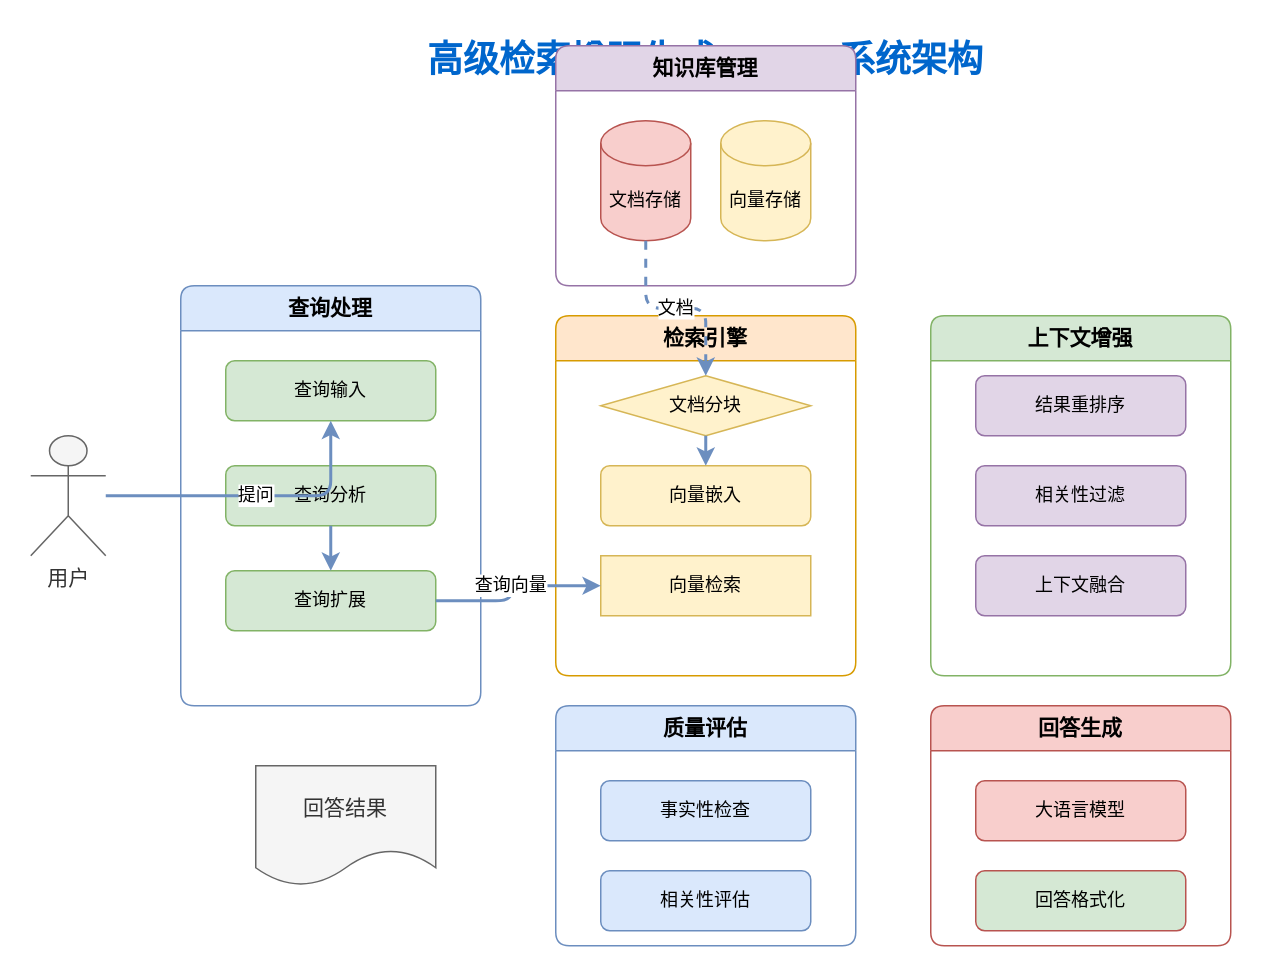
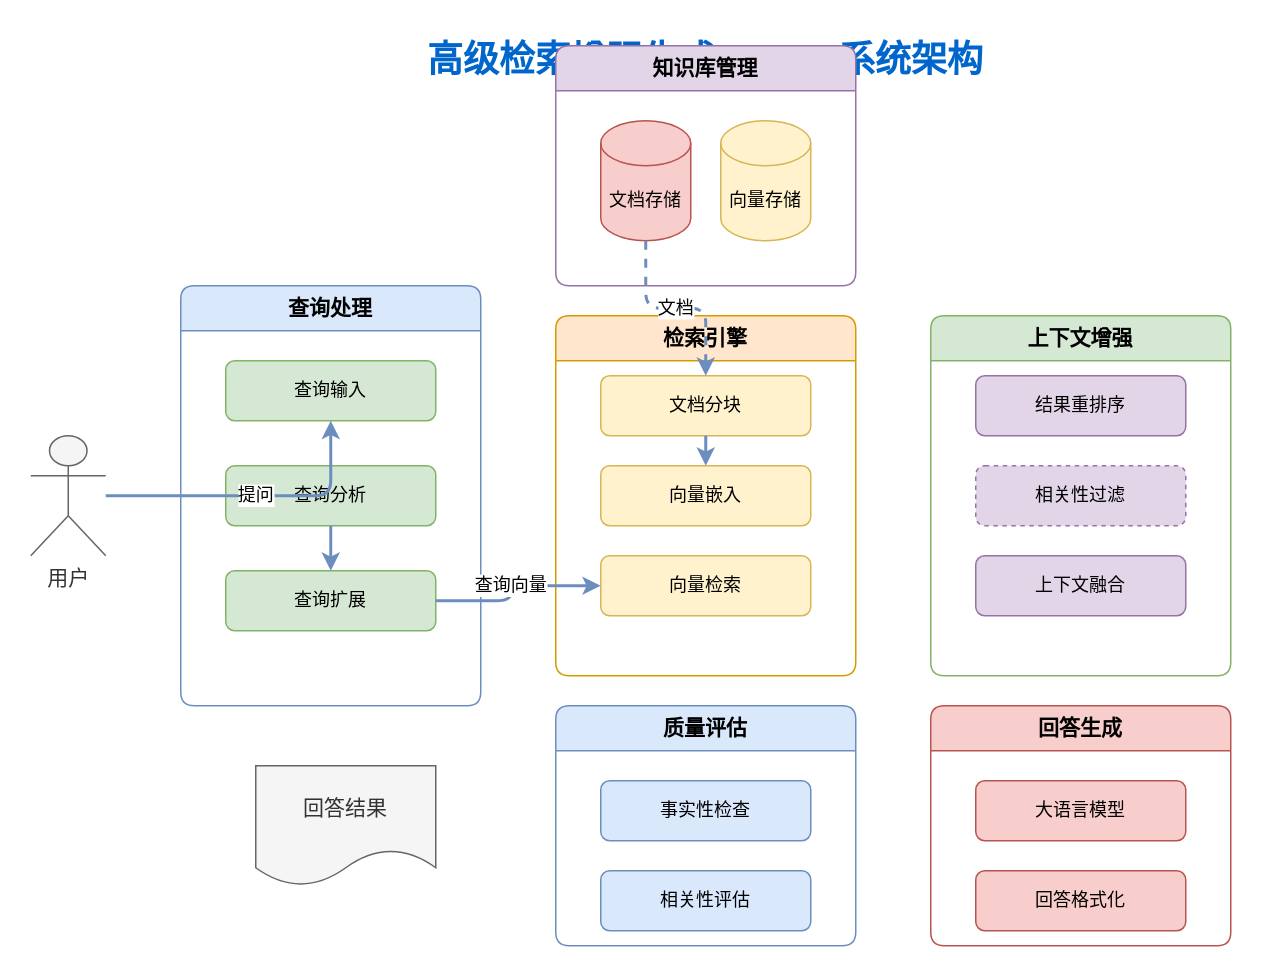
(706, 406) -> (706, 406)
(1081, 496) -> (1081, 496)
(706, 586) -> (706, 586)
(1081, 901) -> (1081, 901)
